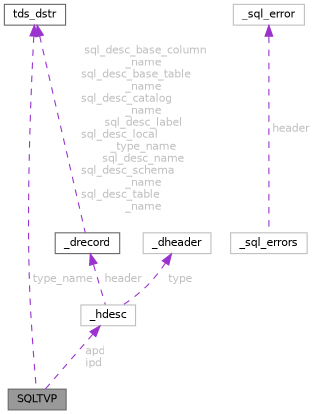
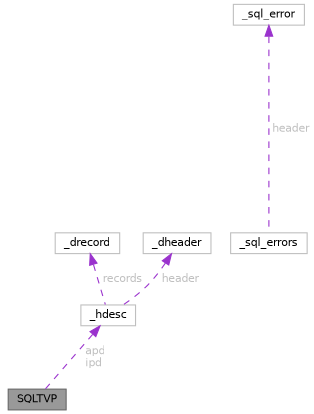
(35, 15) -> none
(87, 243) -> (87, 243)
(121, 279) -> (121, 279)
(179, 279) -> (179, 279)
